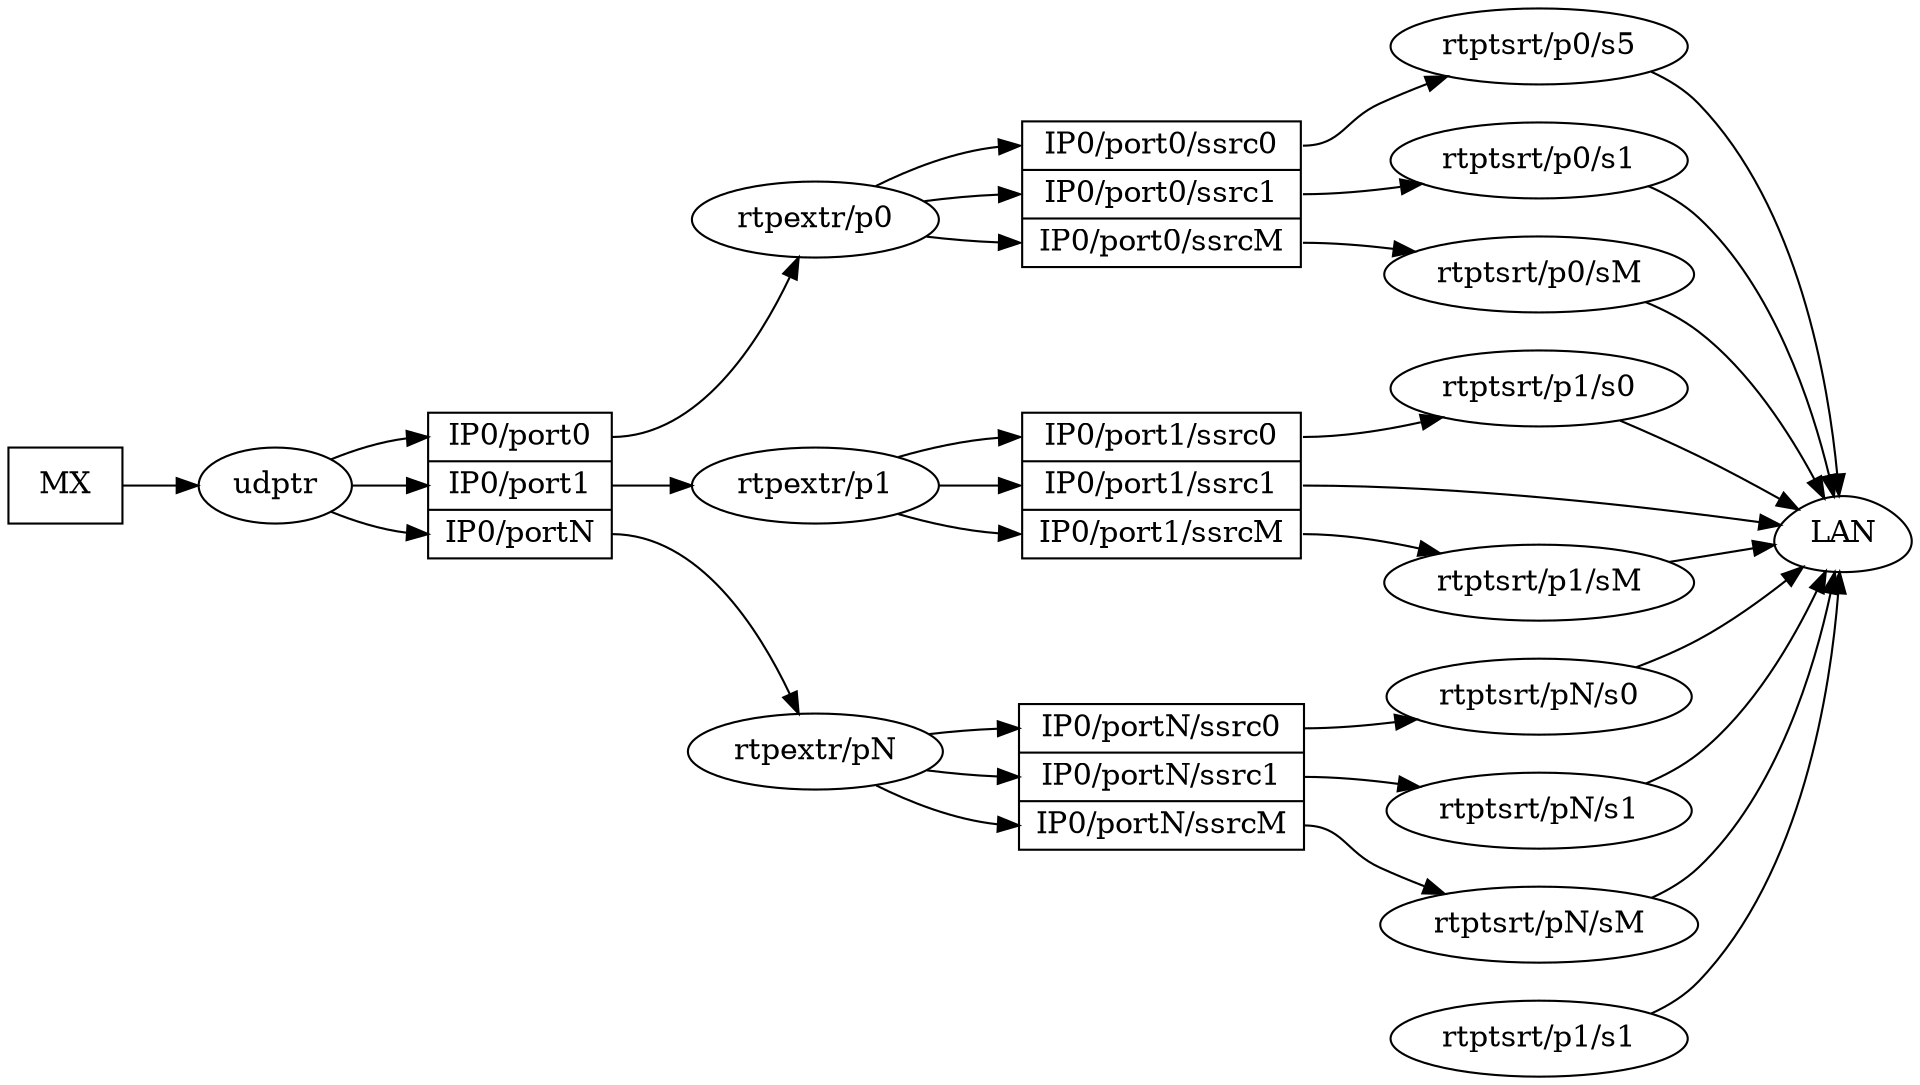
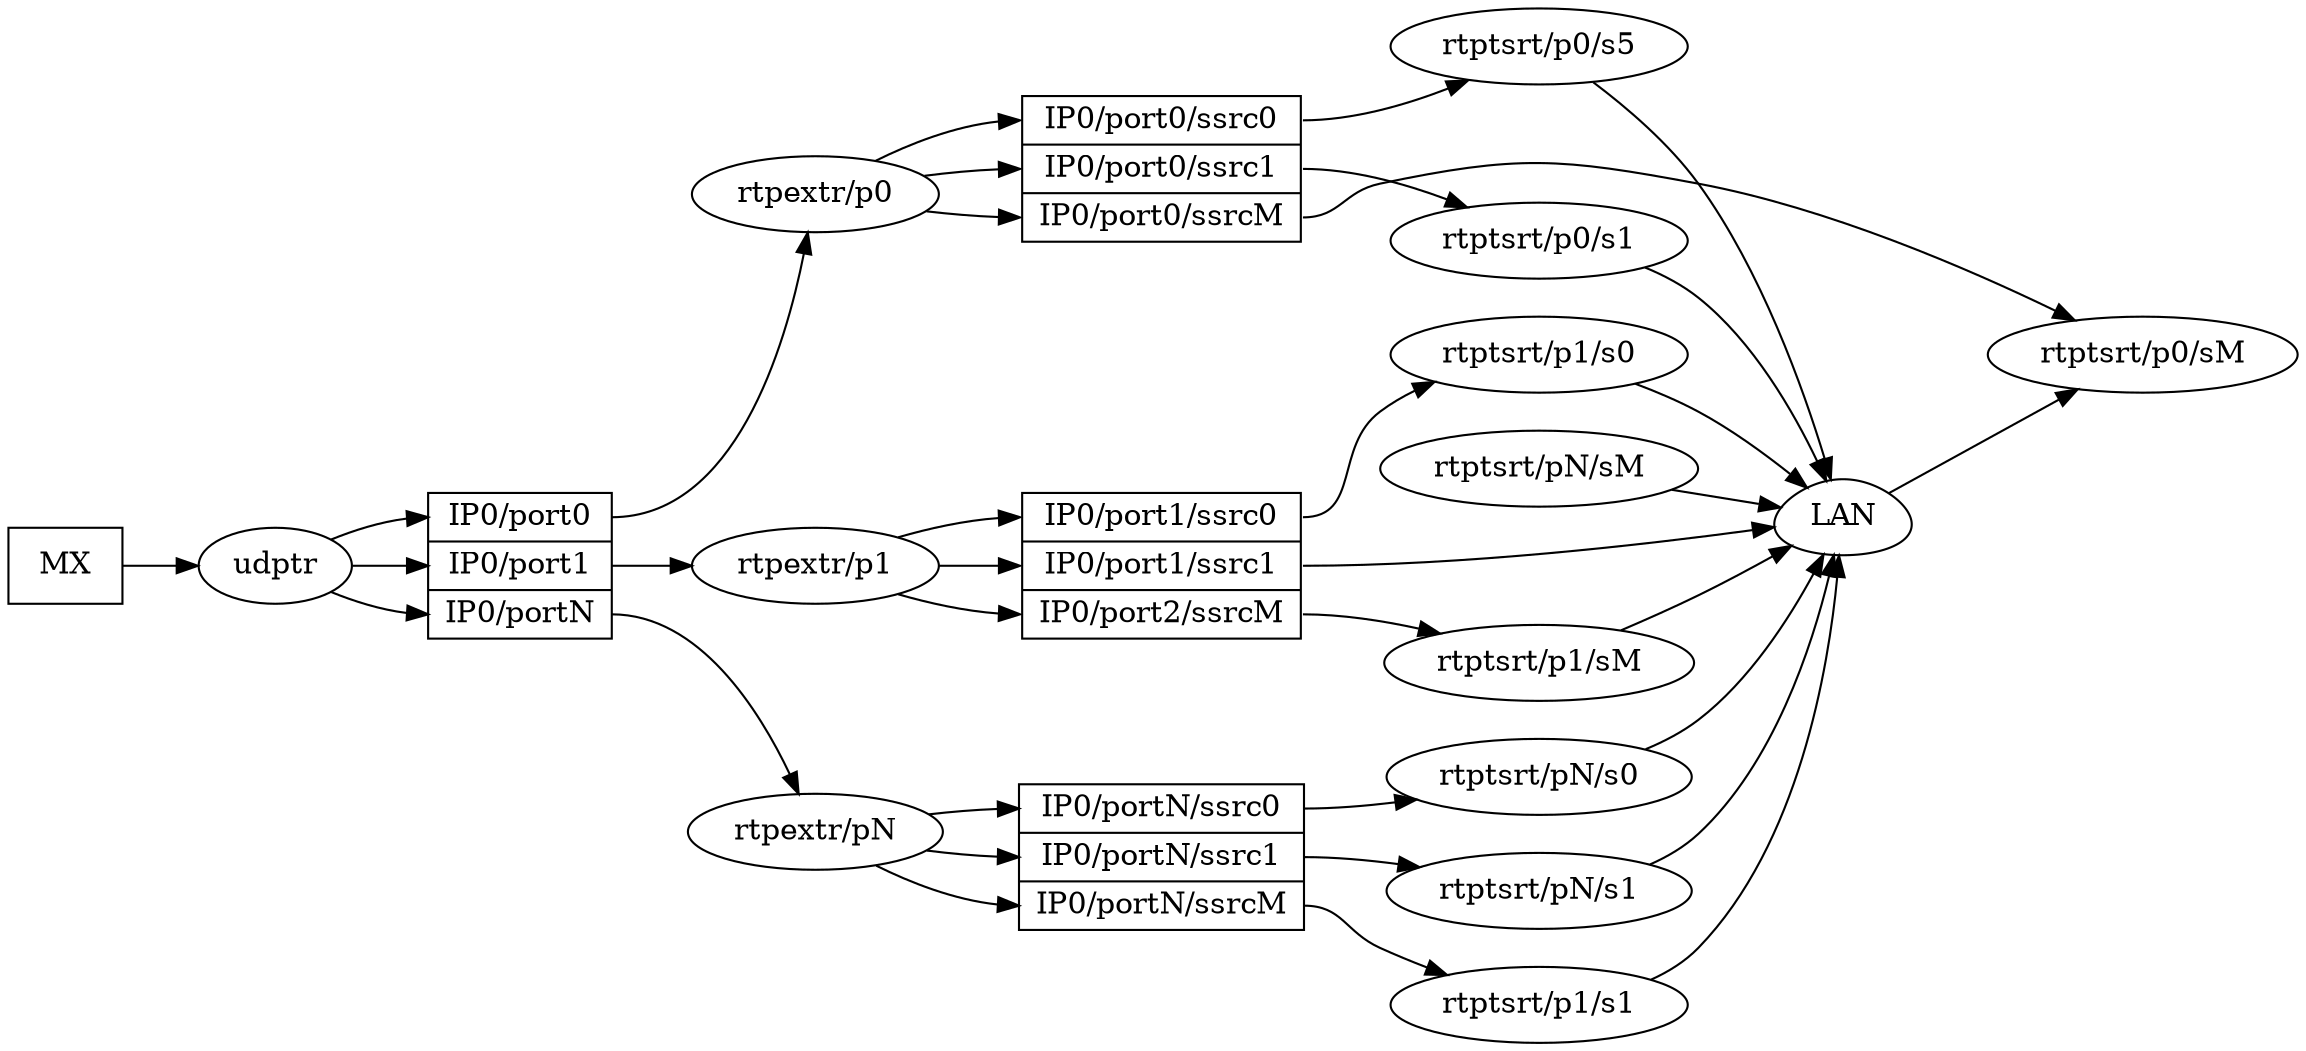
(1745, 376) -> (1974, 446)
(1161, 533) -> (1161, 613)
(1363, 857) -> (1364, 938)
